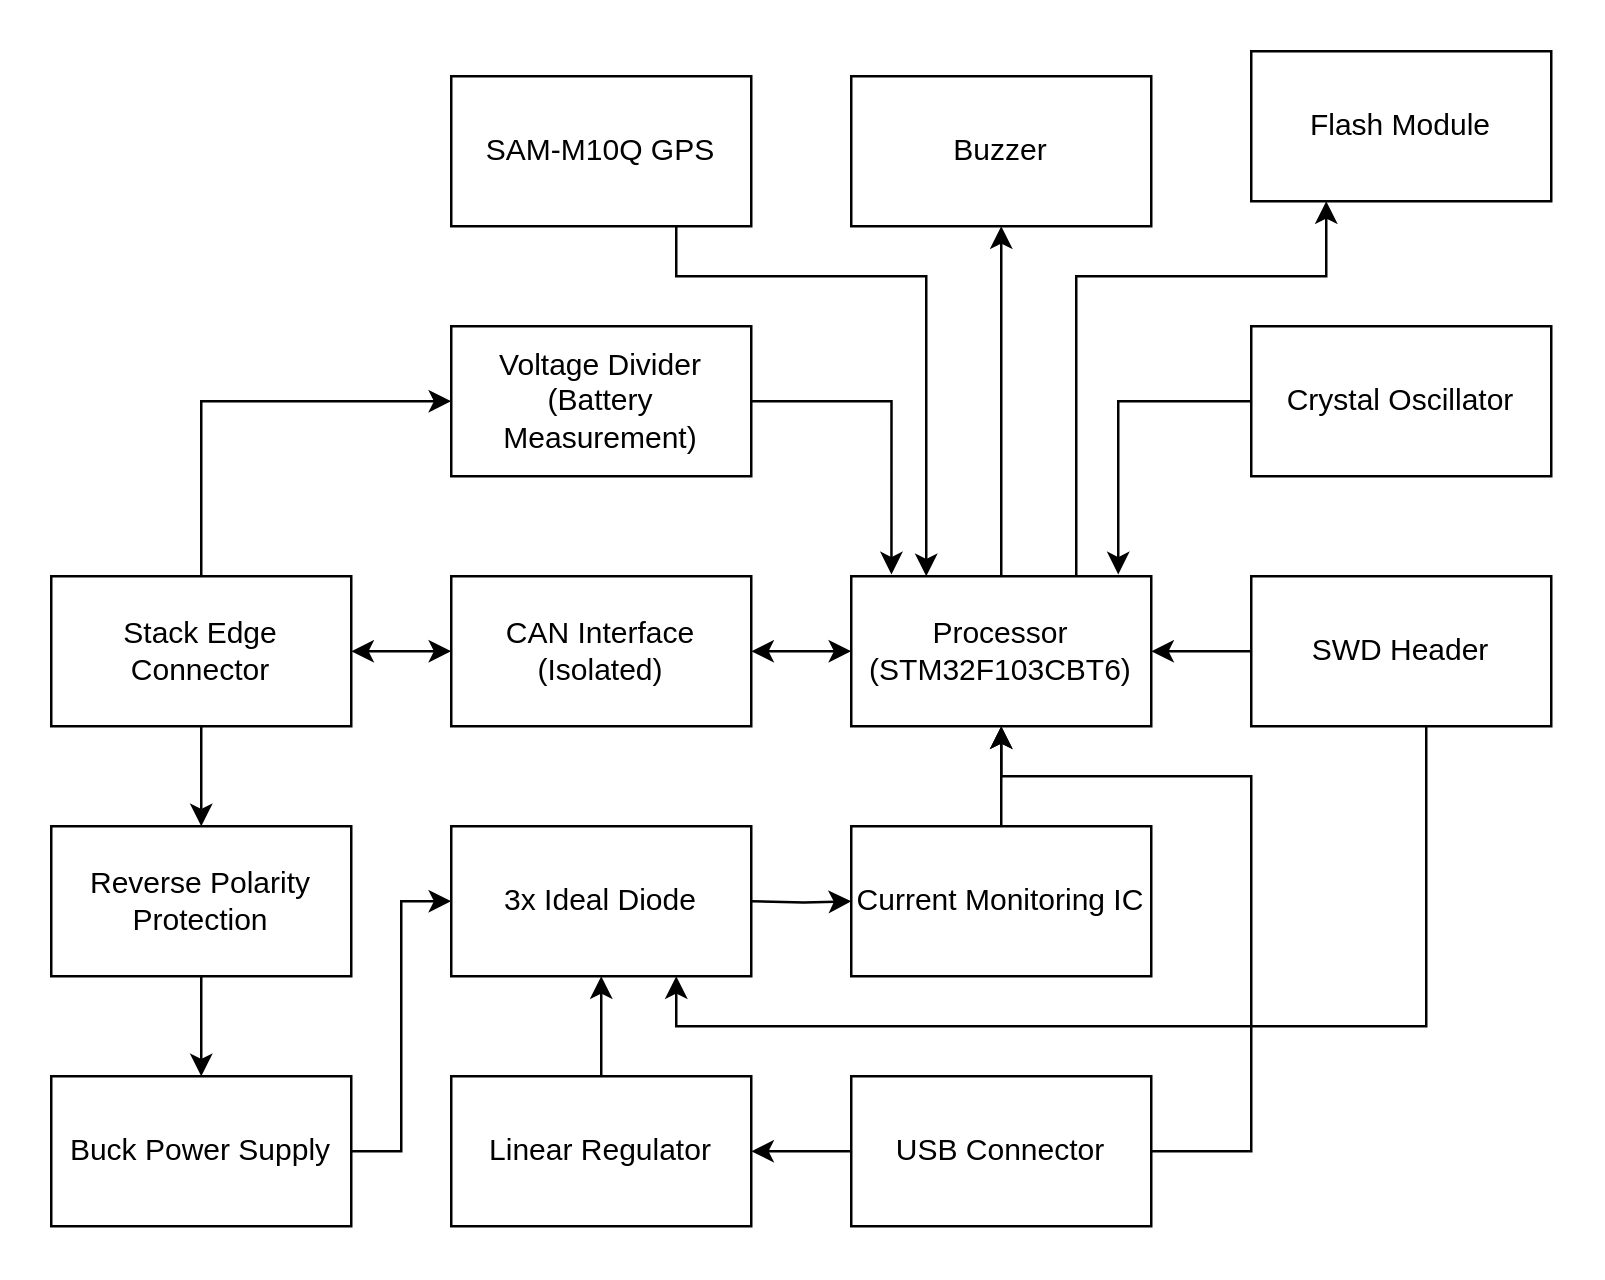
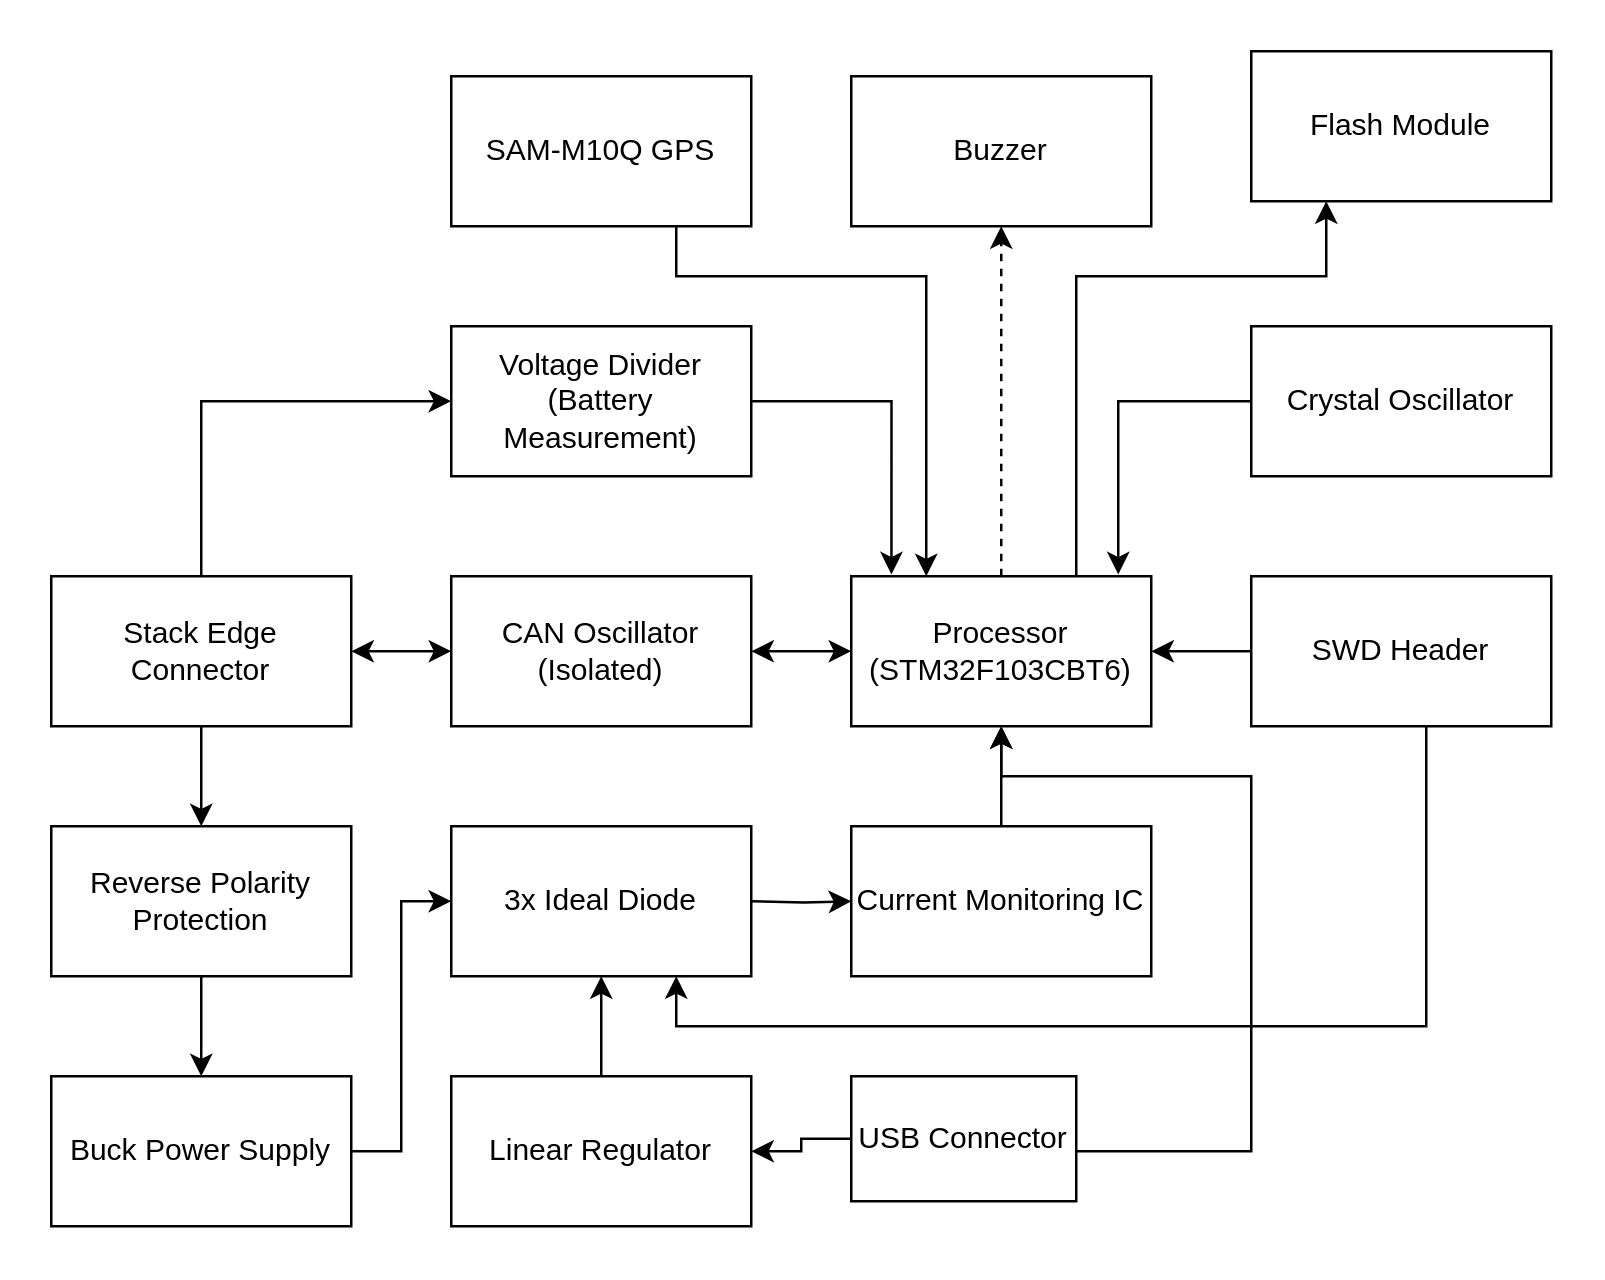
(1001, 409) -> (1001, 409)
(601, 651) -> (601, 651)
(1001, 1151) -> (964, 1139)
